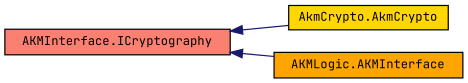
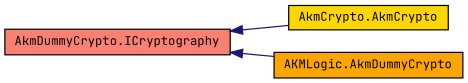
(118, 42) -> (118, 42)
(368, 65) -> (368, 65)
